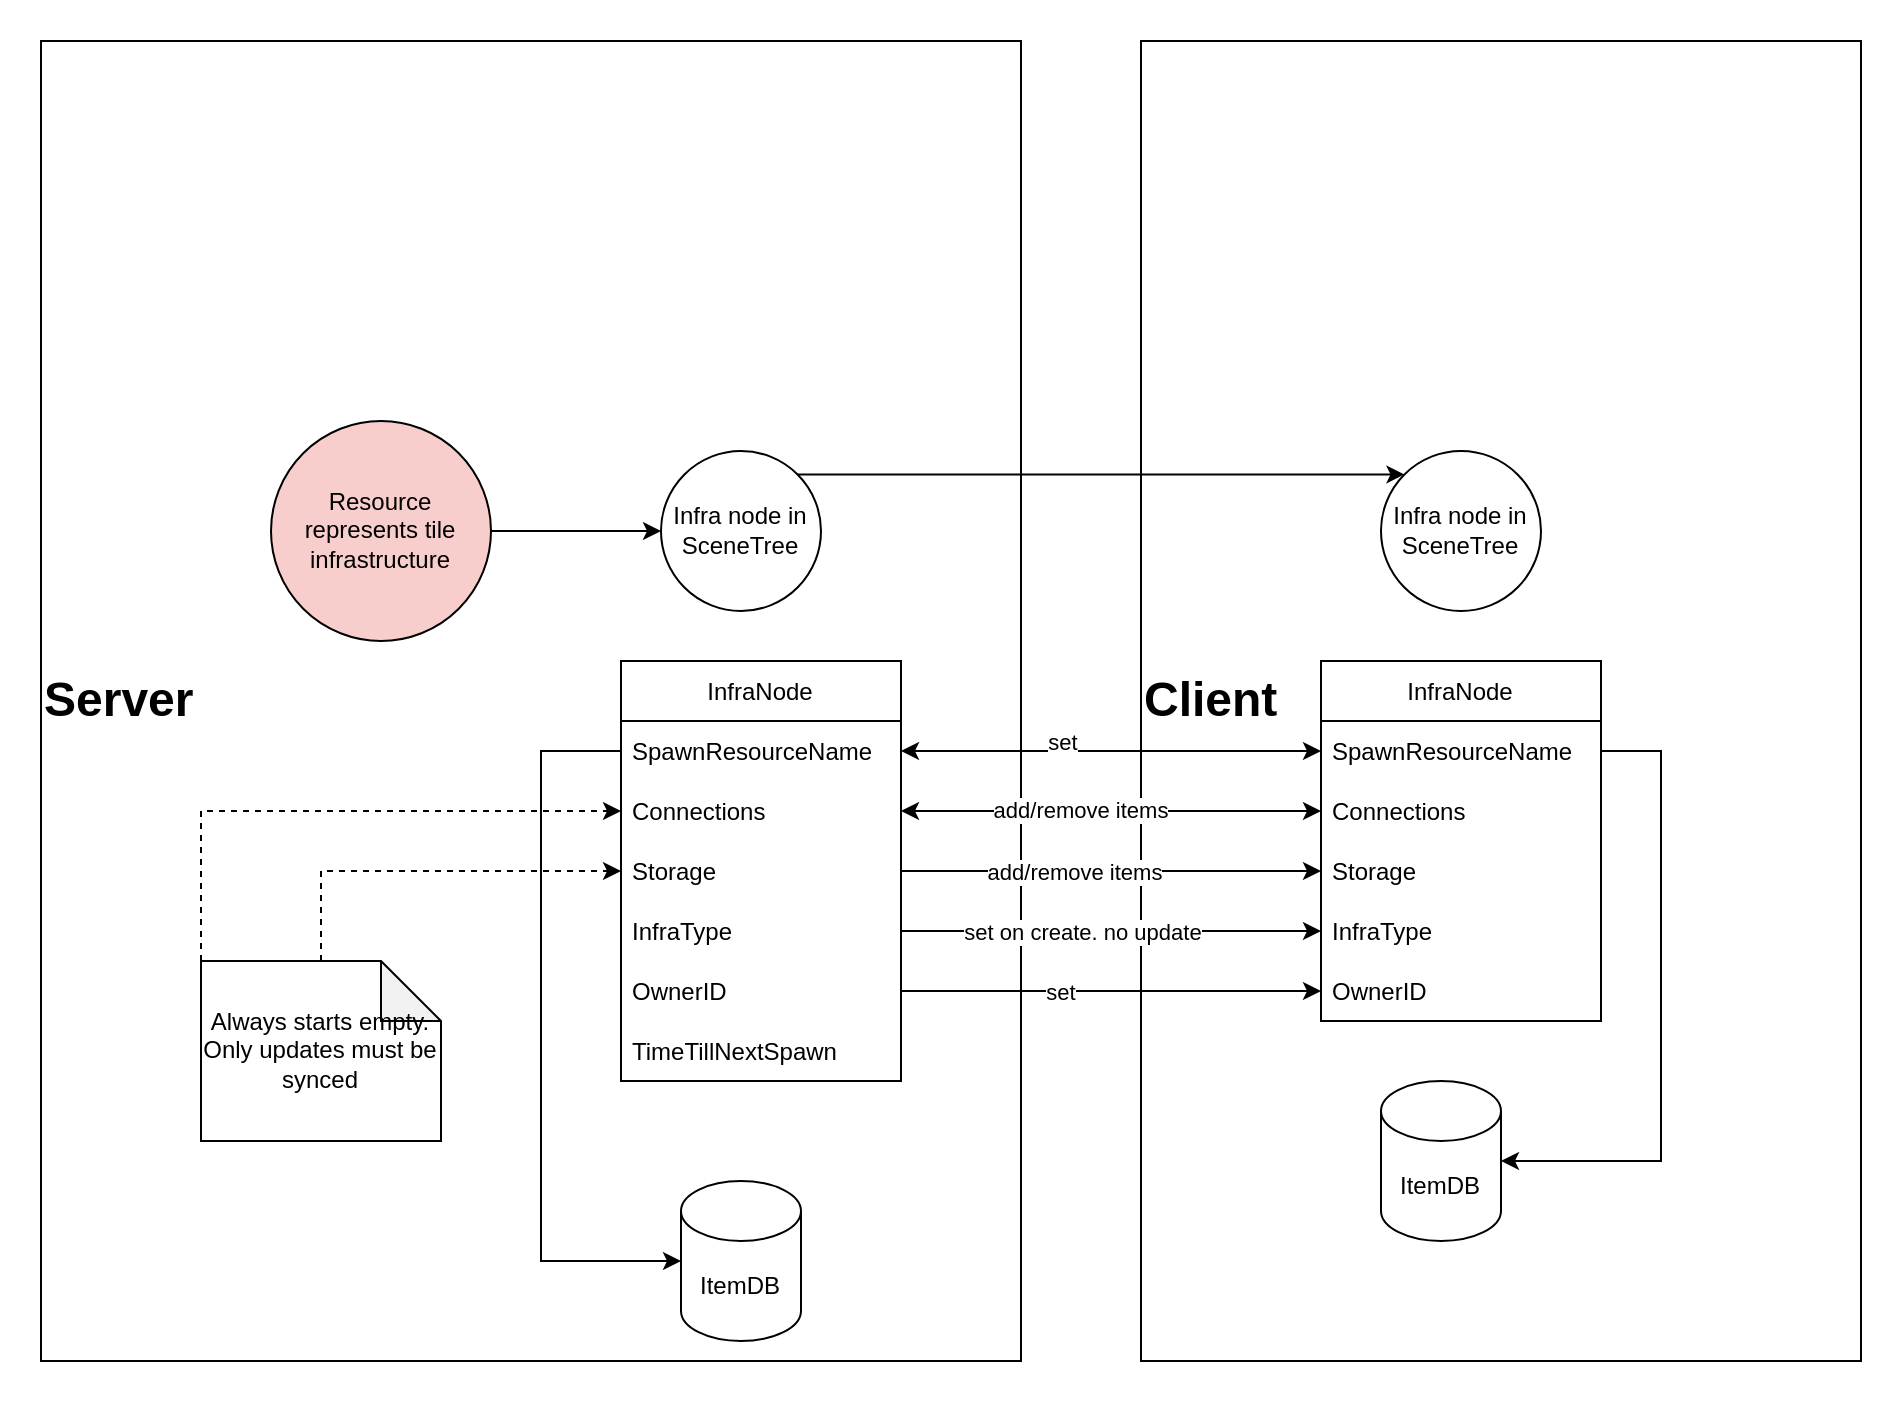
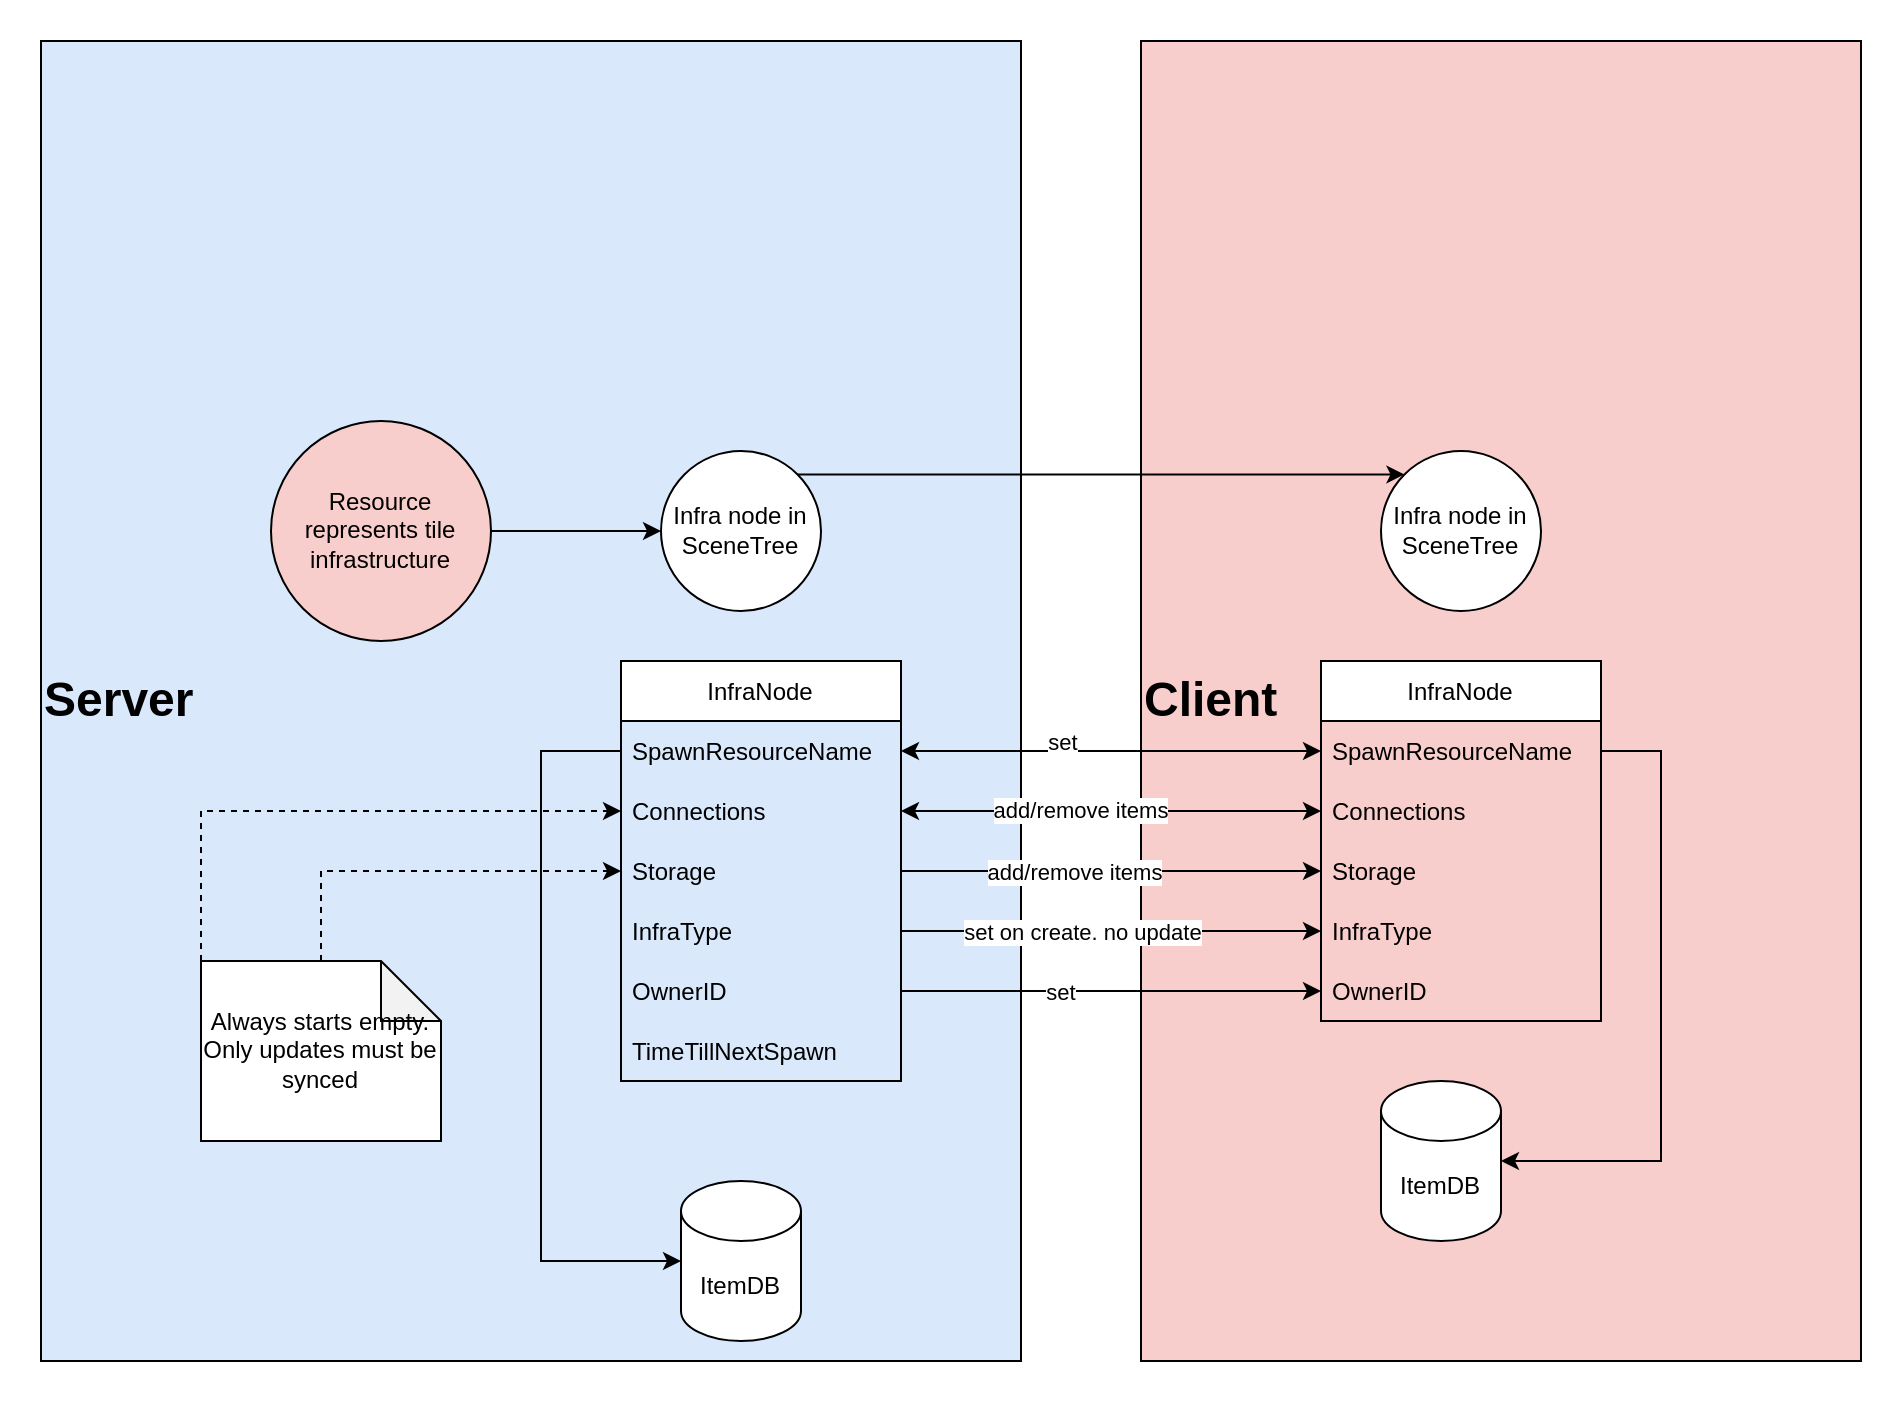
(531, 701) -> (531, 701)
(1179, 701) -> (1179, 701)
